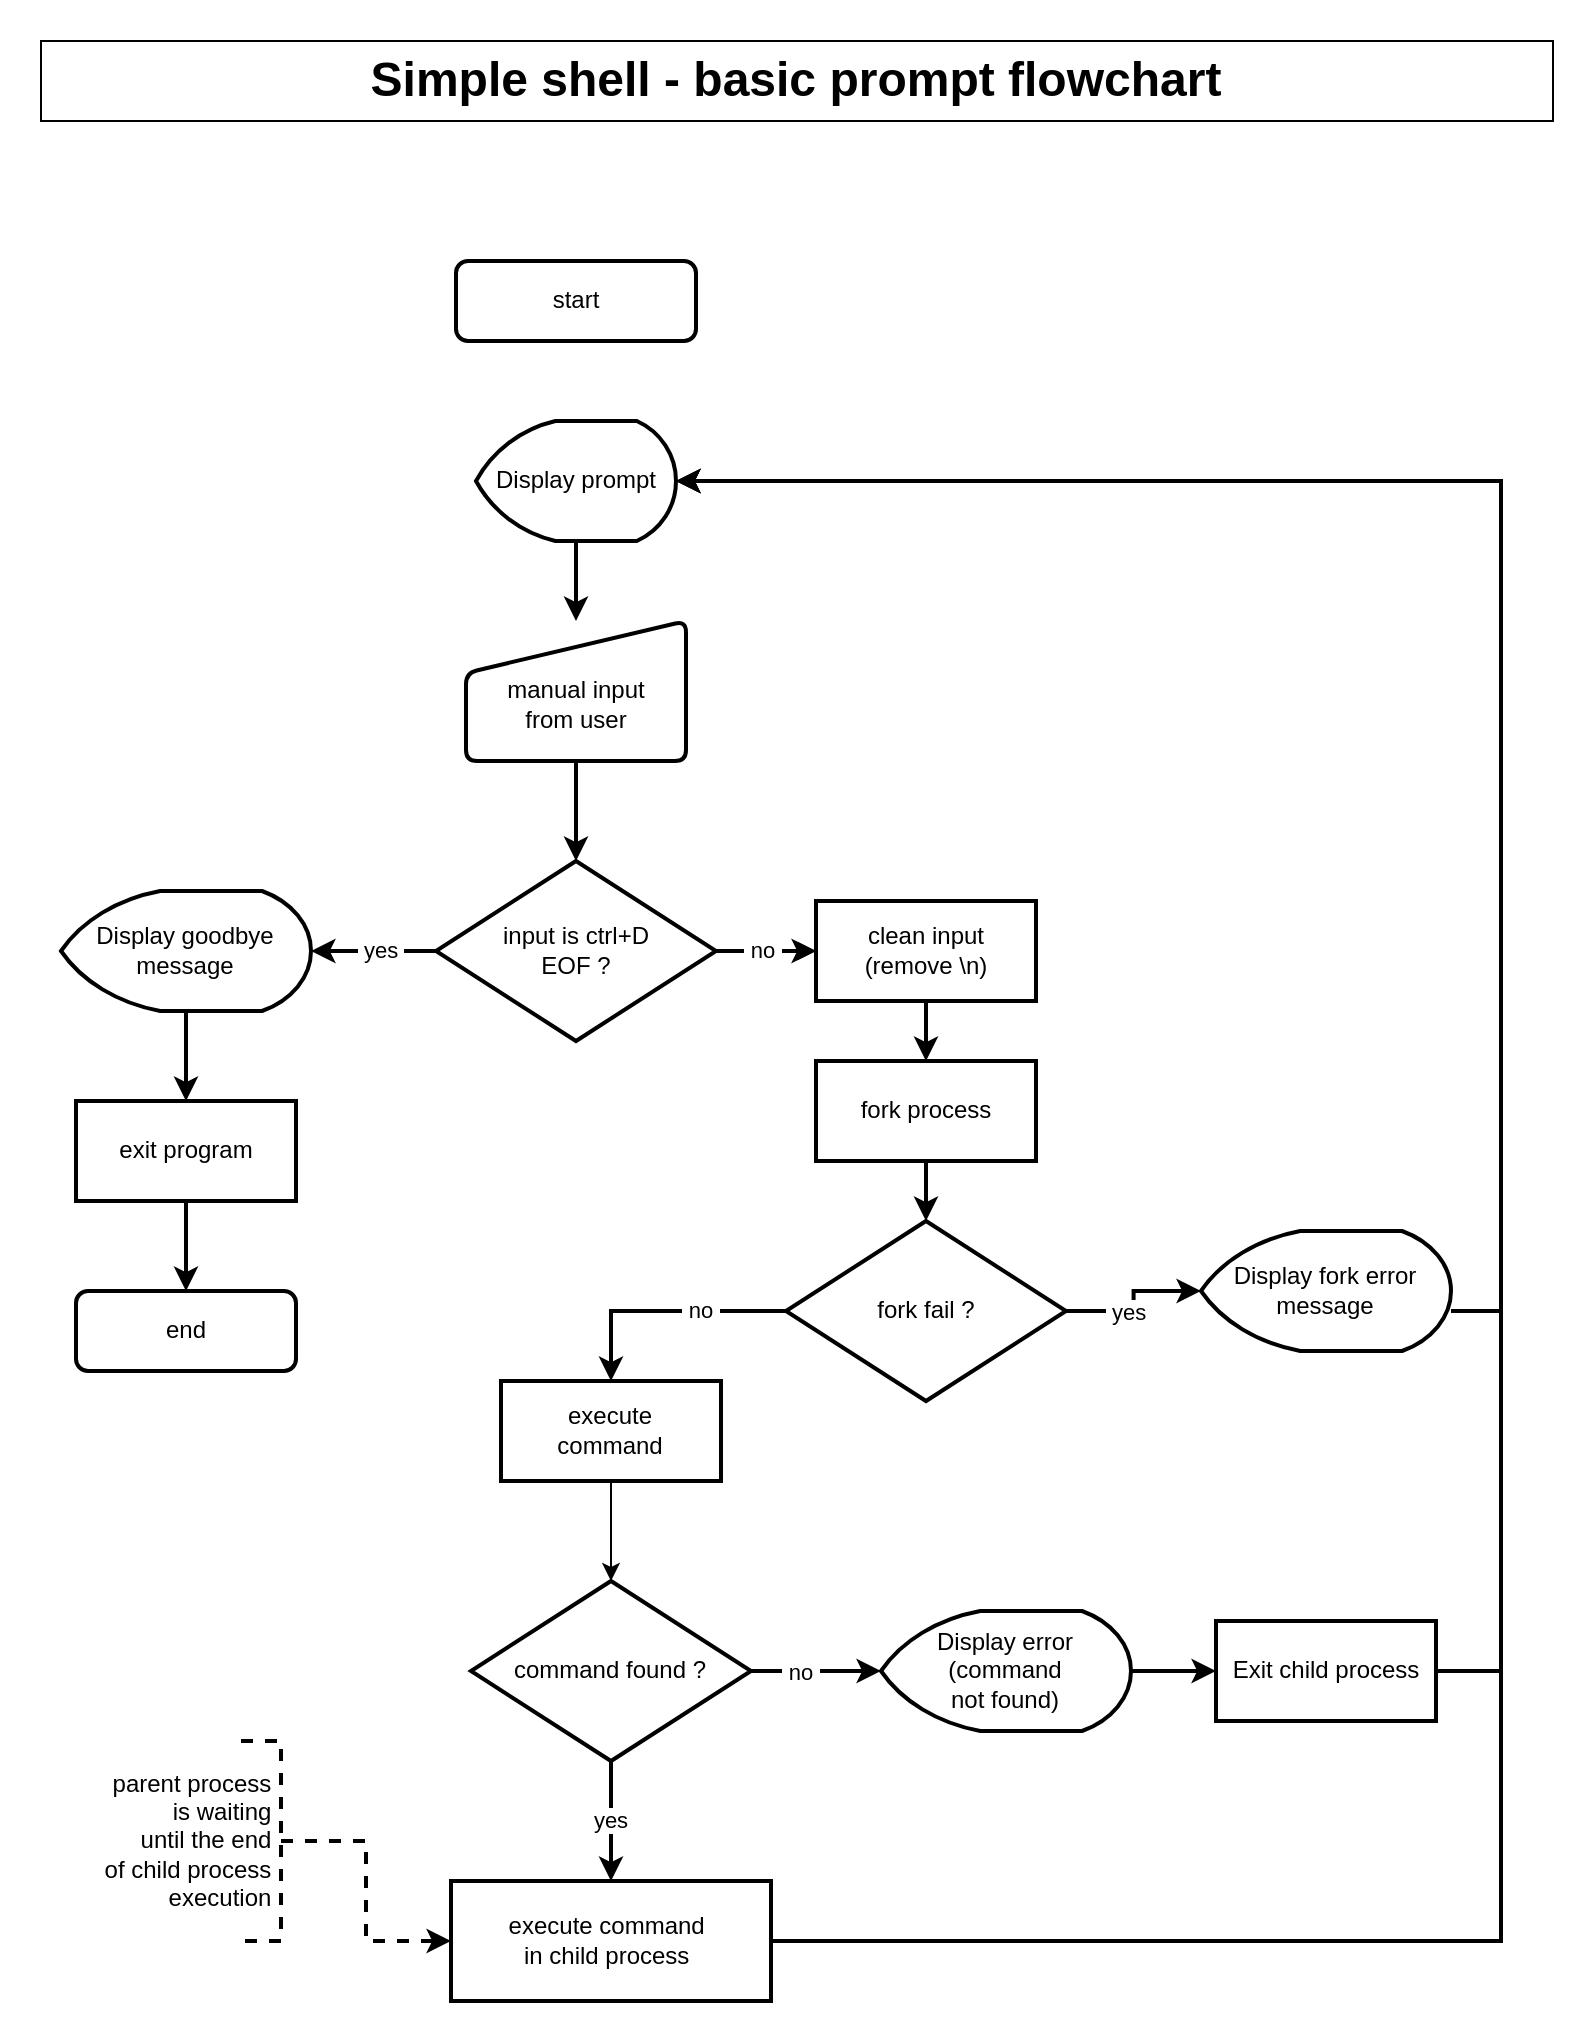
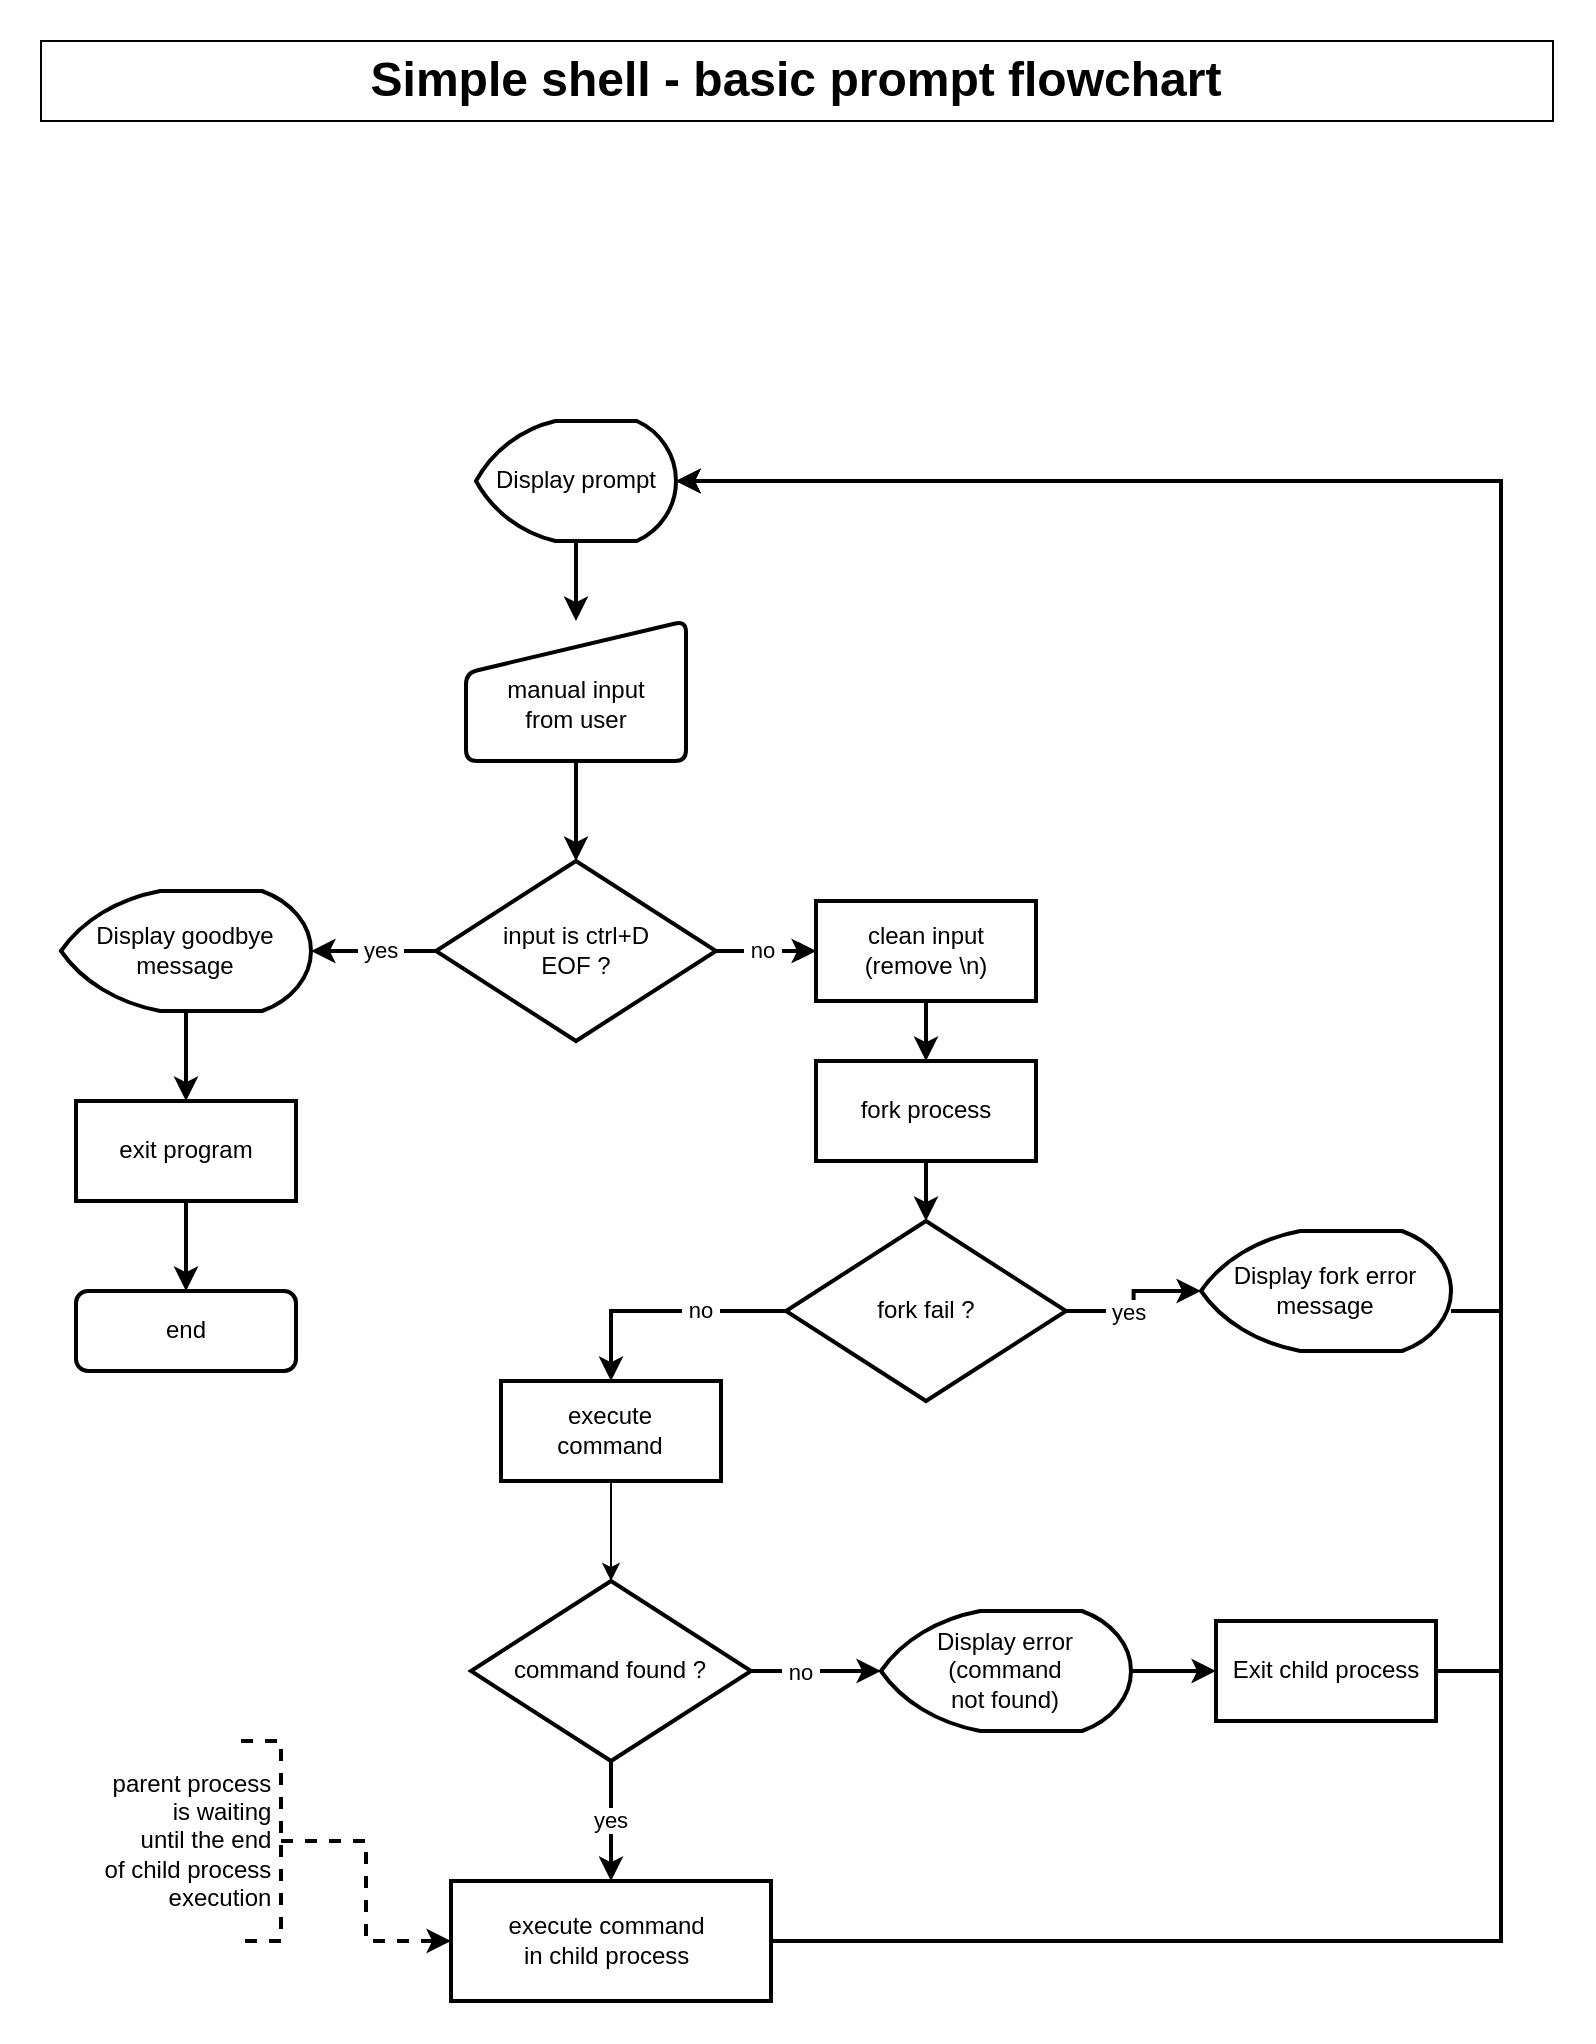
(576, 301) -> none
